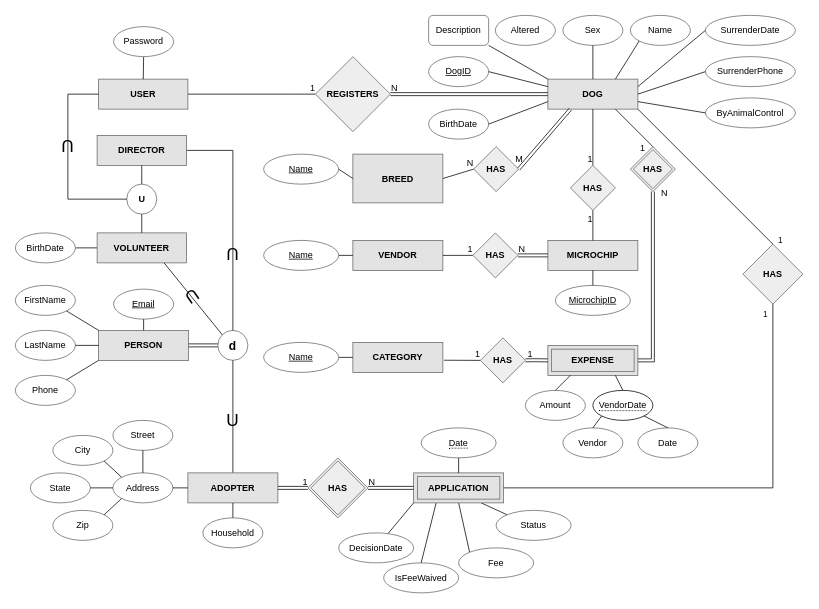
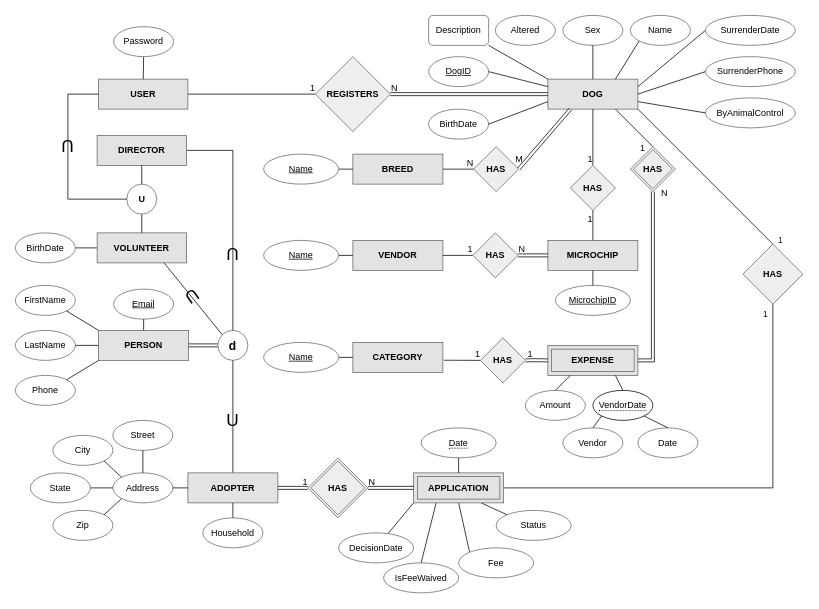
(398, 179) -> (398, 169)
